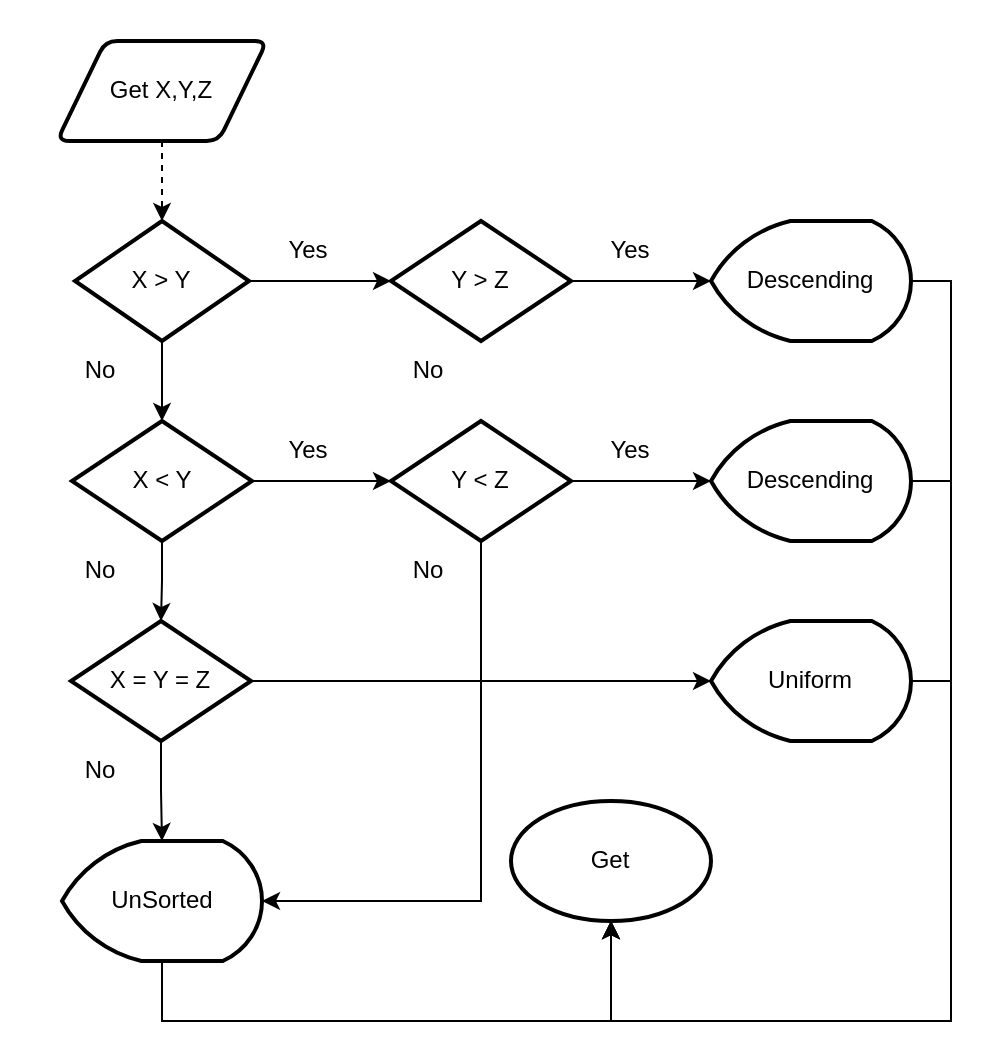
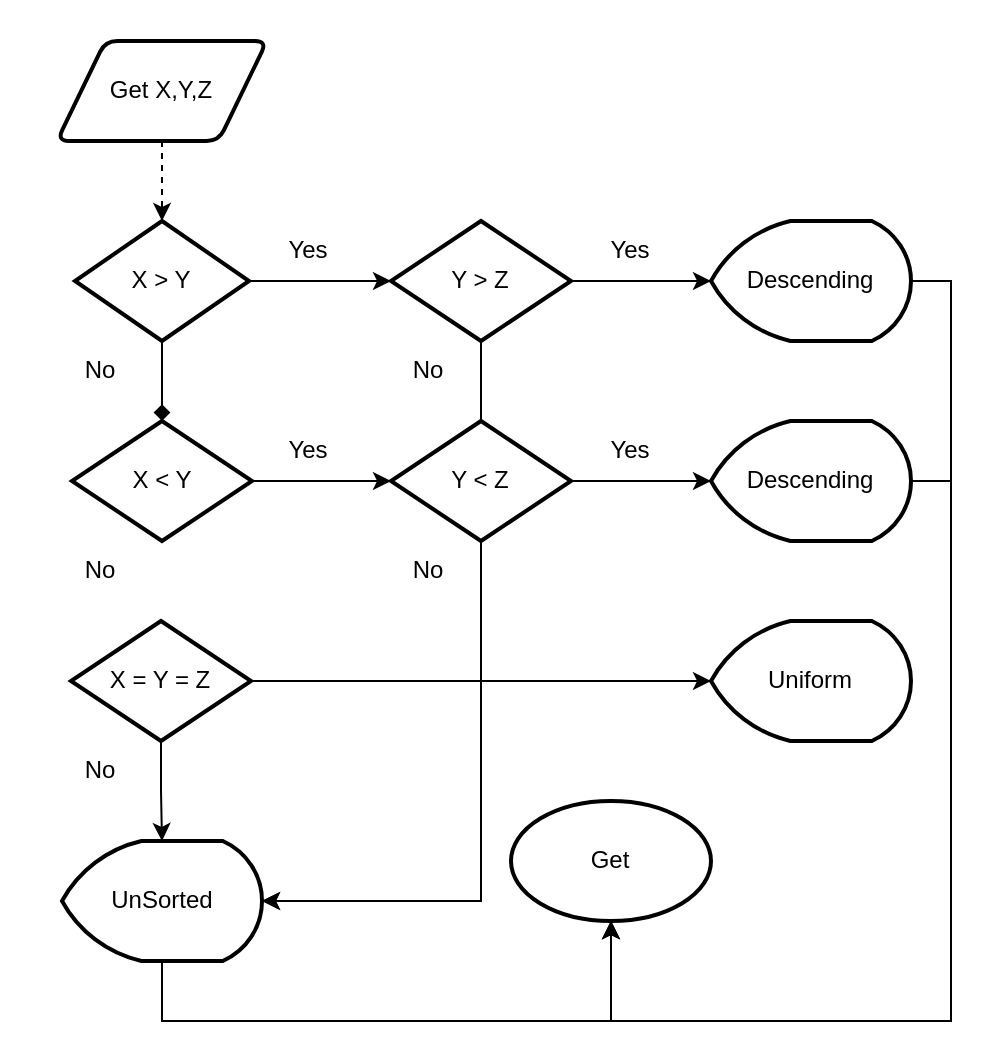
none -> (481, 380)
(162, 406) -> (162, 405)
(162, 574) -> none
(929, 681) -> none
